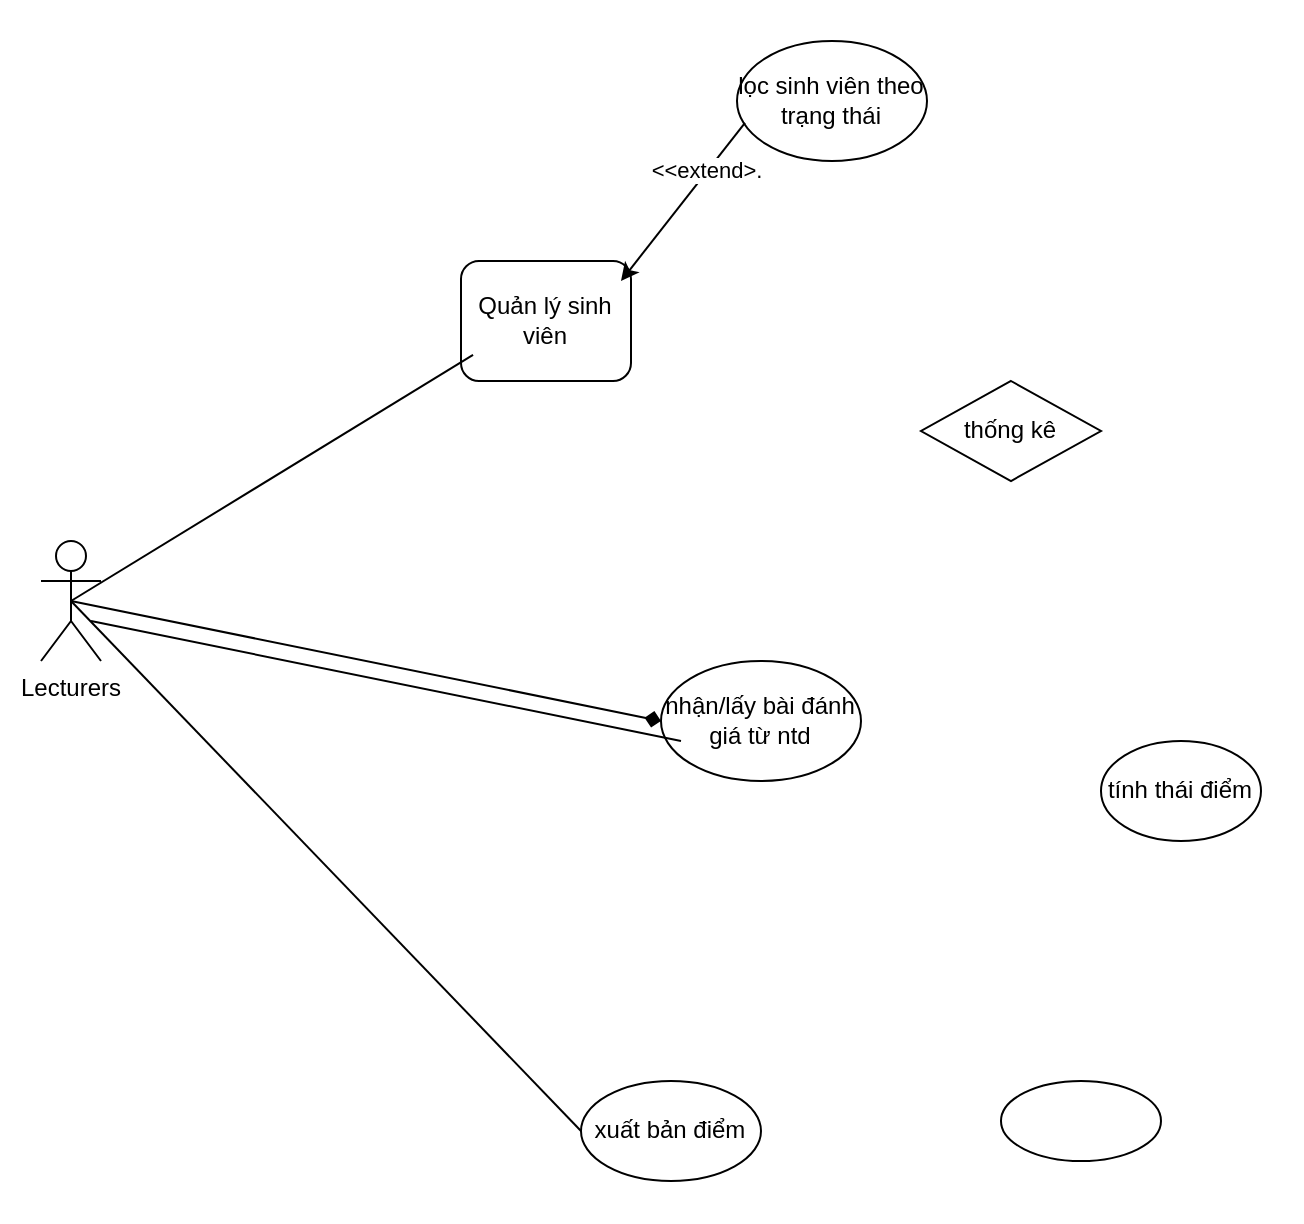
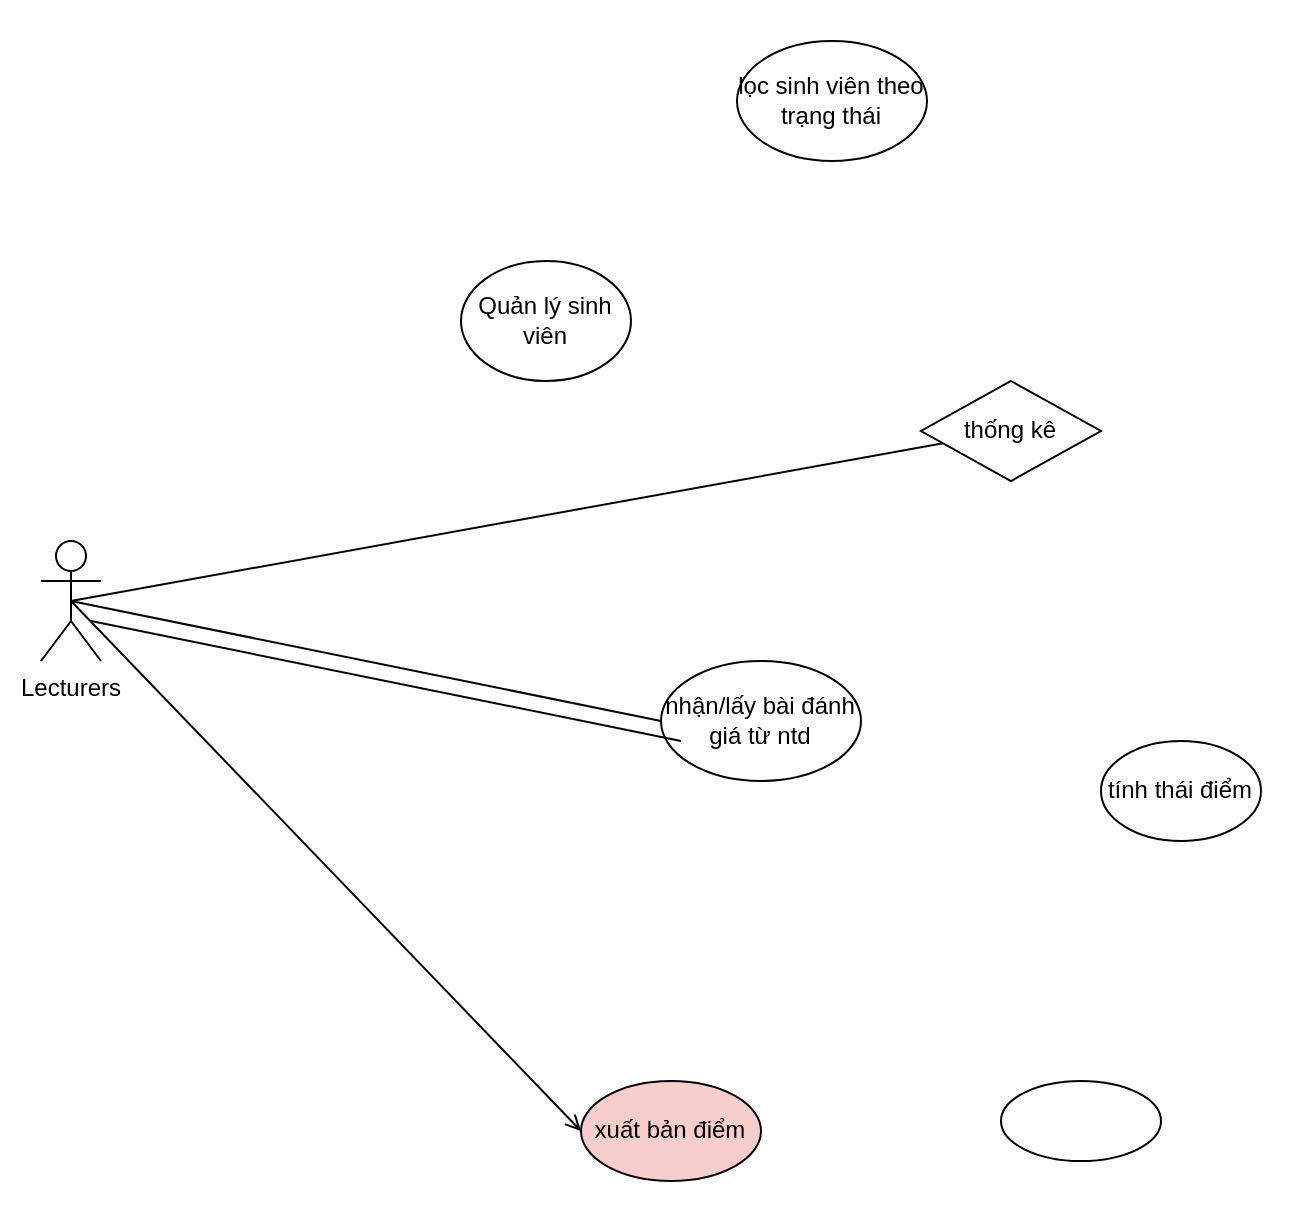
(687, 197) -> none
(546, 321) -> (546, 321)
(288, 468) -> (518, 520)
(645, 718) -> (652, 719)
(576, 1126) -> (576, 1126)
(671, 1131) -> (671, 1131)
